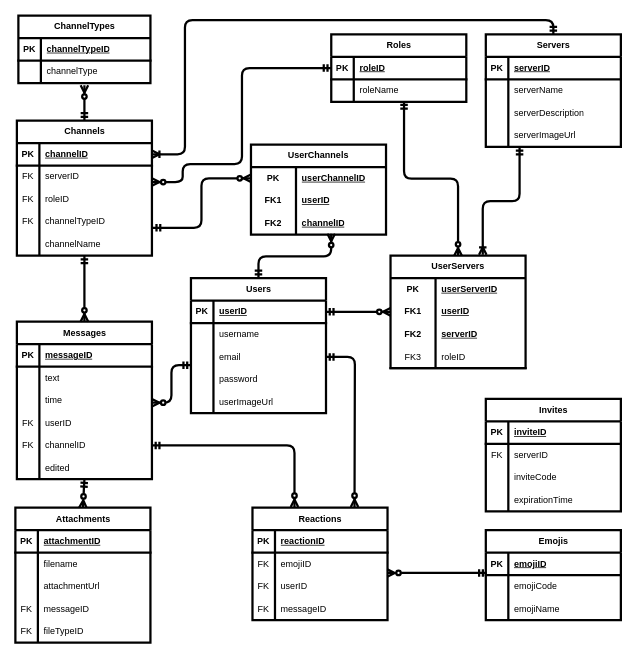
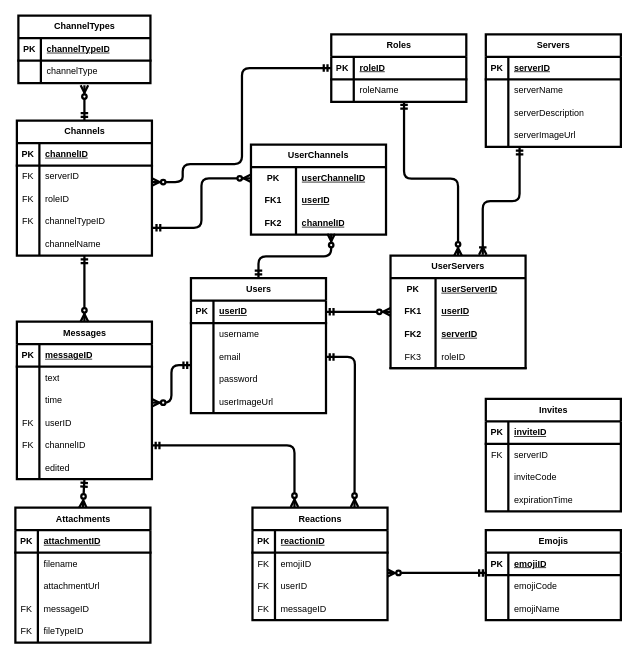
(295, 20) -> none
